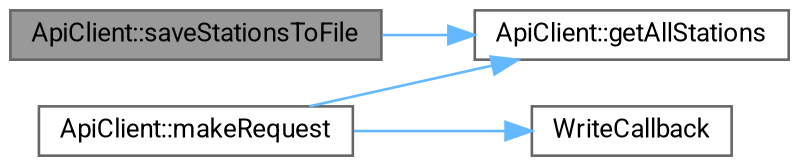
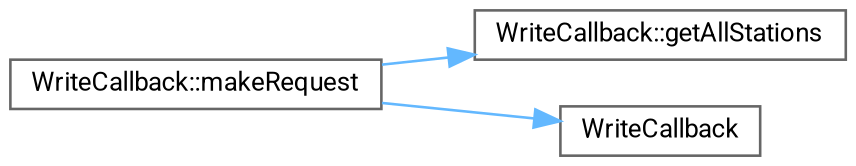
(196, 35) -> none
(632, 35) -> (660, 35)
(196, 131) -> (196, 84)
